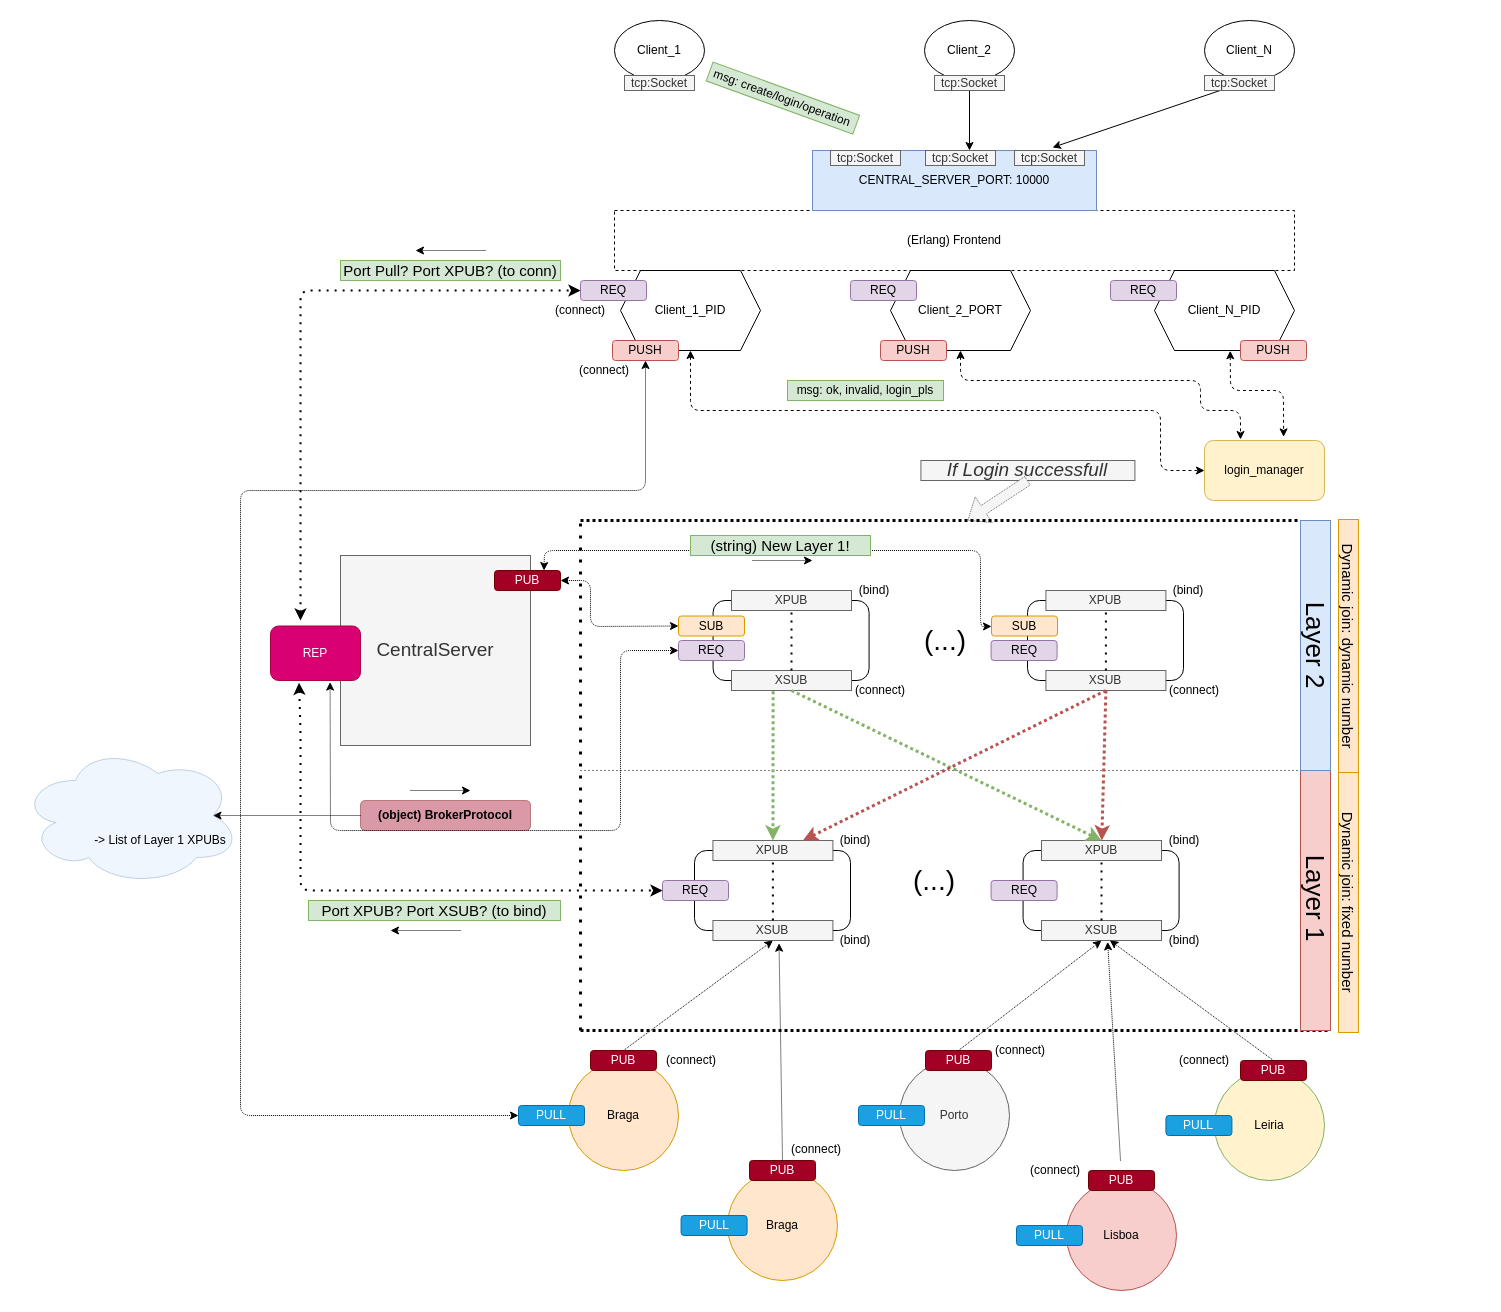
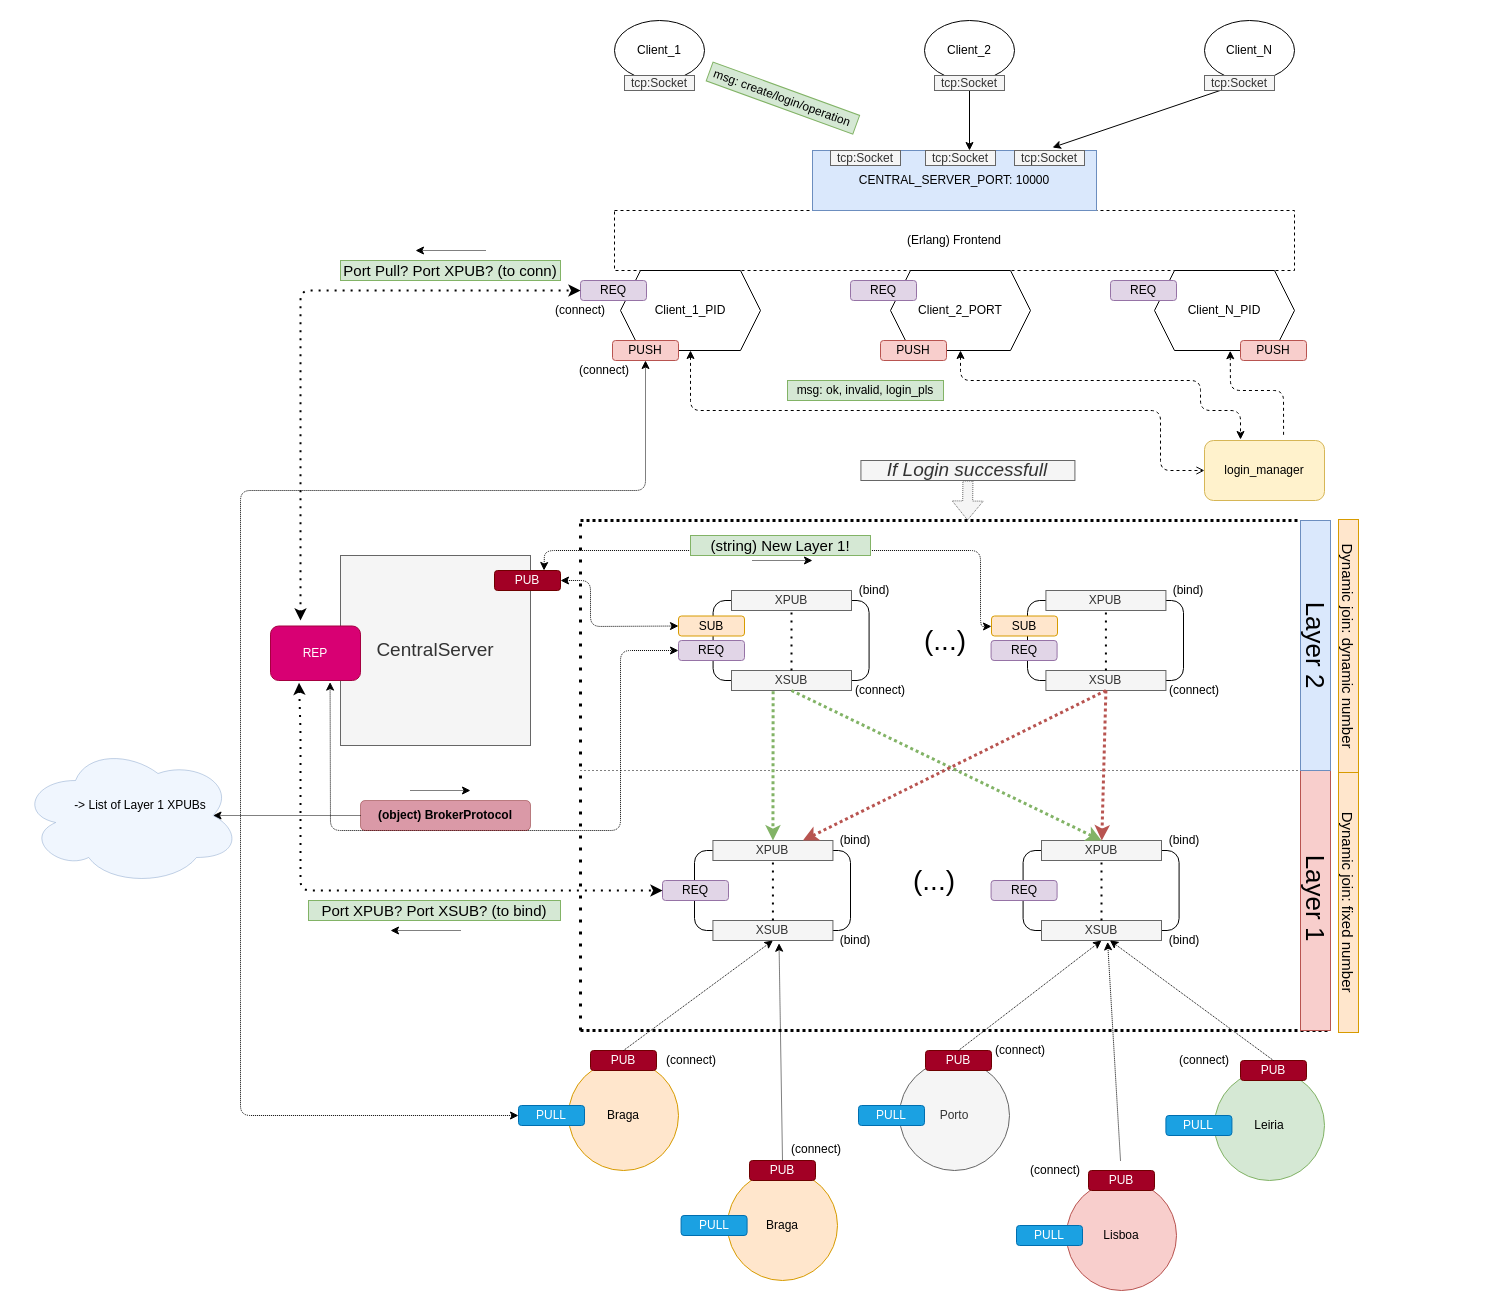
(1284, 428) -> (1284, 431)
(1028, 471) -> (968, 471)
(1196, 471) -> (1198, 471)
(161, 841) -> (141, 806)
(1270, 1126) -> (1270, 1126)
